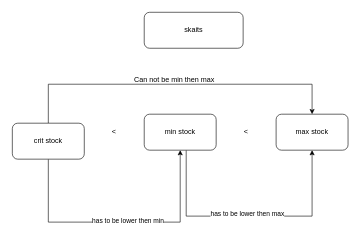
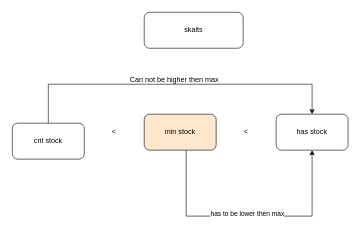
(175, 80) -> (175, 80)
(180, 132) -> (180, 132)
(312, 132) -> (312, 132)
(127, 222) -> none
